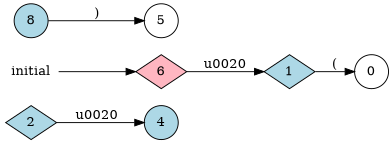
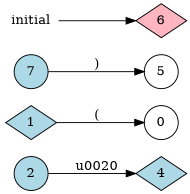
(31, 21) -> (31, 72)
(221, 72) -> none
(31, 123) -> (31, 174)
(161, 123) -> (161, 174)
